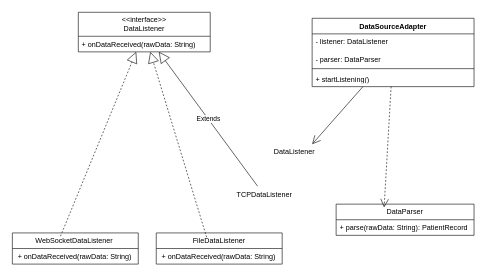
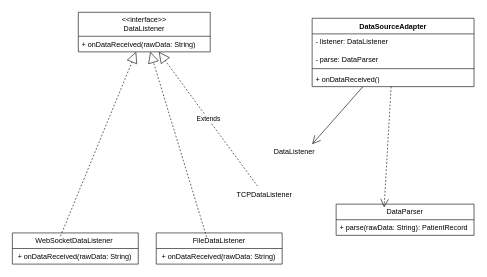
(359, 47) -> (359, 47)
(349, 80) -> (350, 80)
(212, 124) -> (212, 124)
